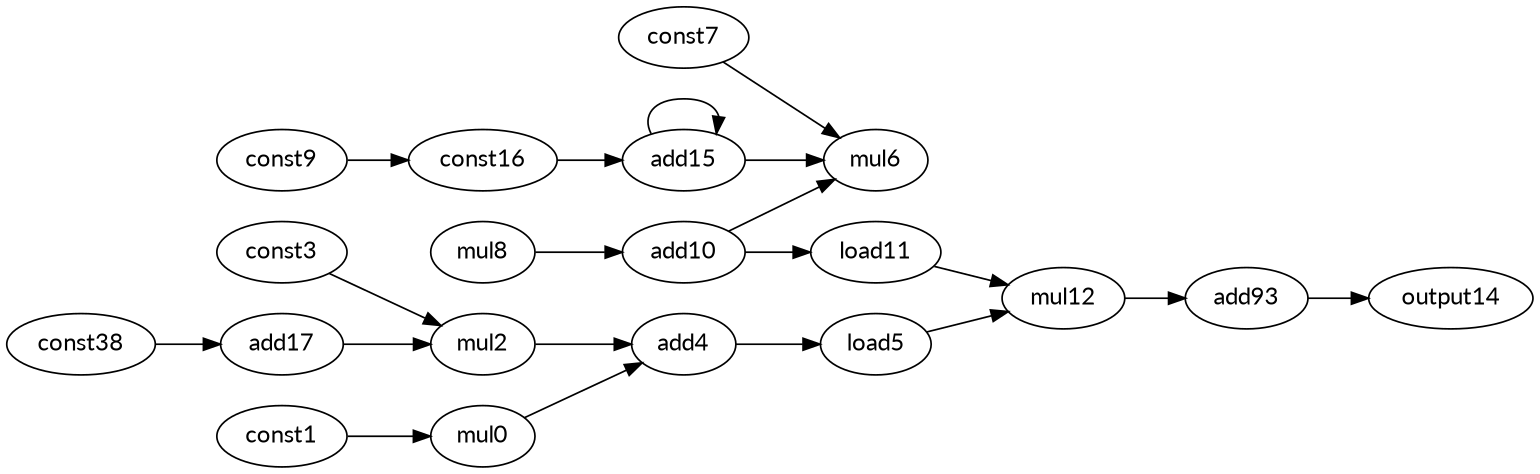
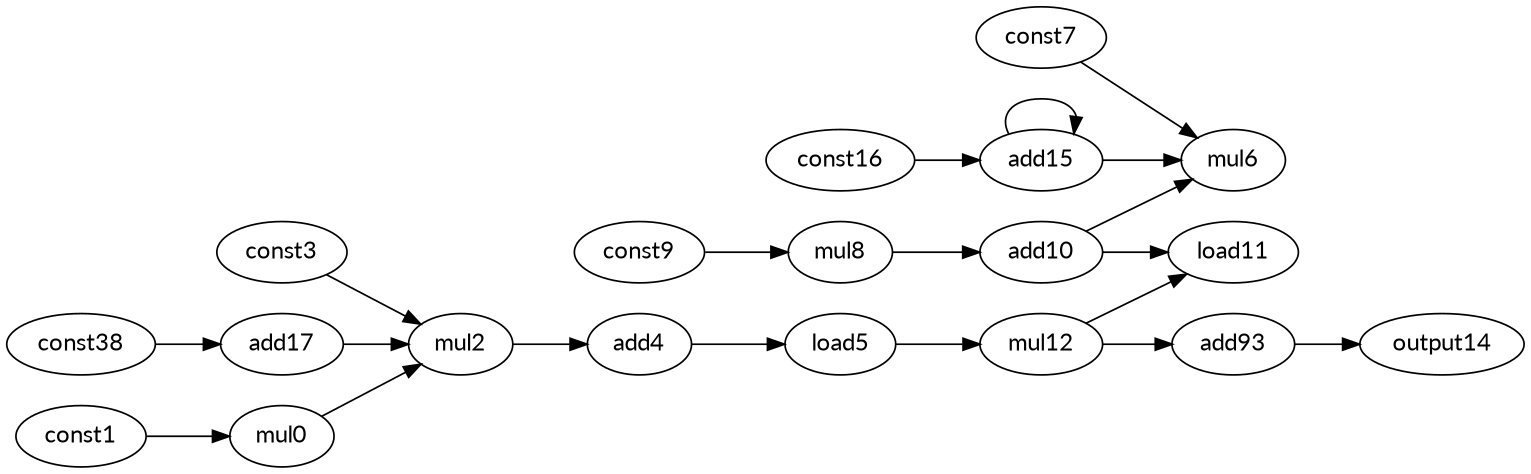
(370, 160) -> (738, 252)
(963, 273) -> (1129, 302)
(575, 394) -> (364, 394)
